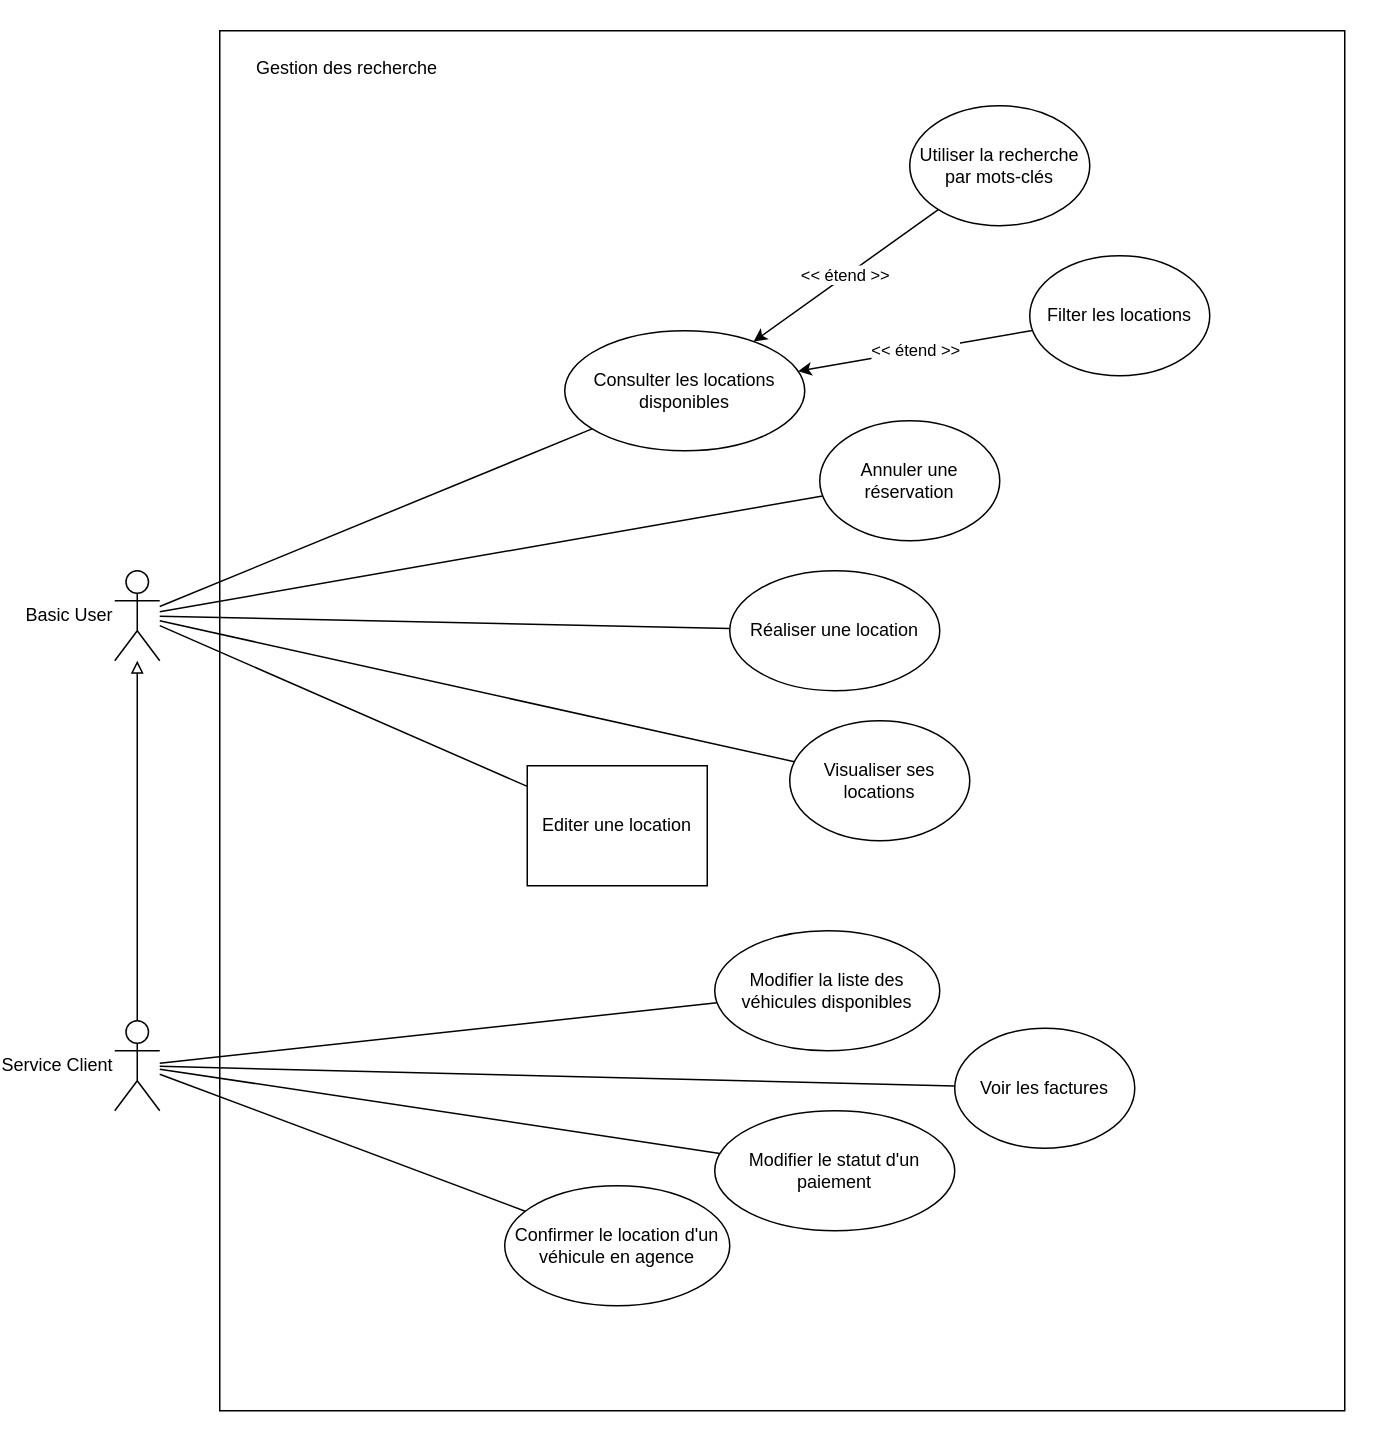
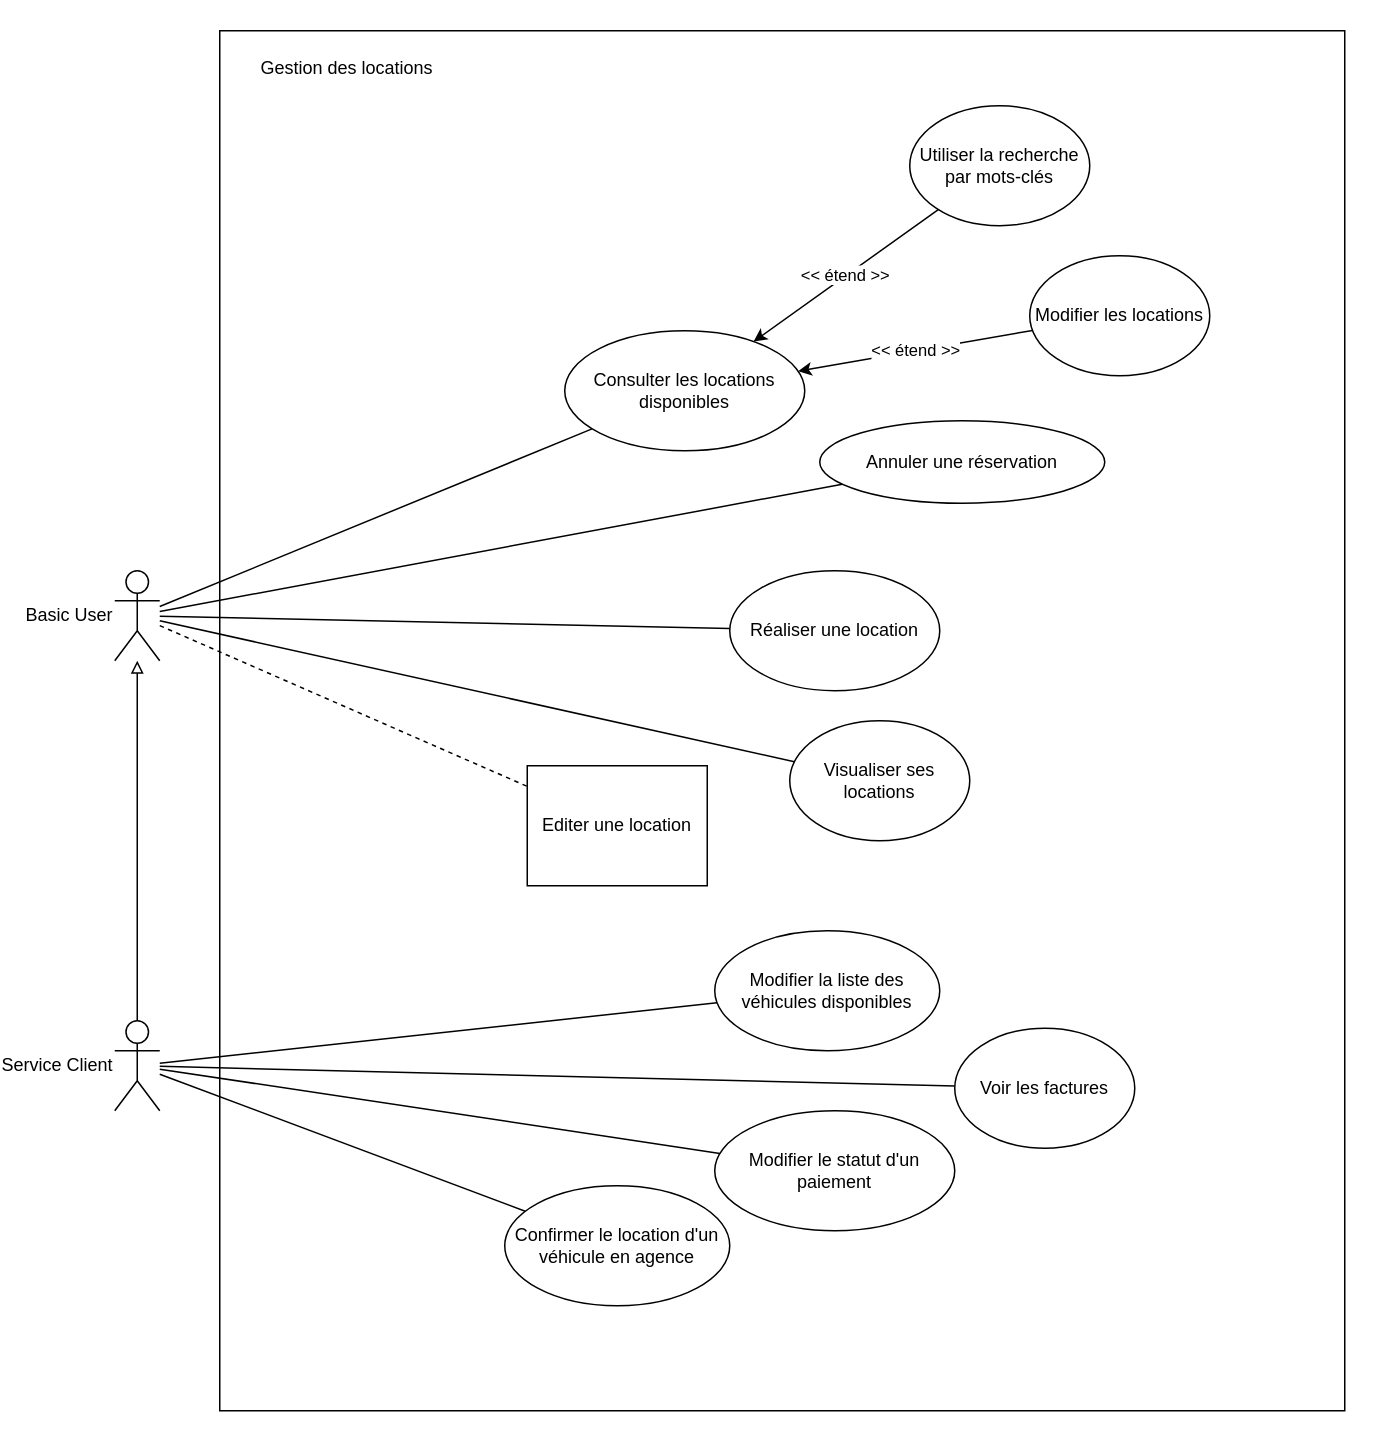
(347, 68) -> (347, 68)
(1120, 316) -> (1120, 316)
(910, 481) -> (962, 462)
(342, 705) -> (342, 705)
